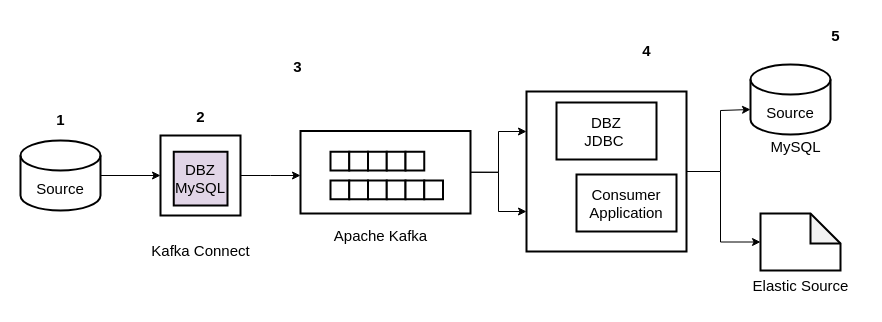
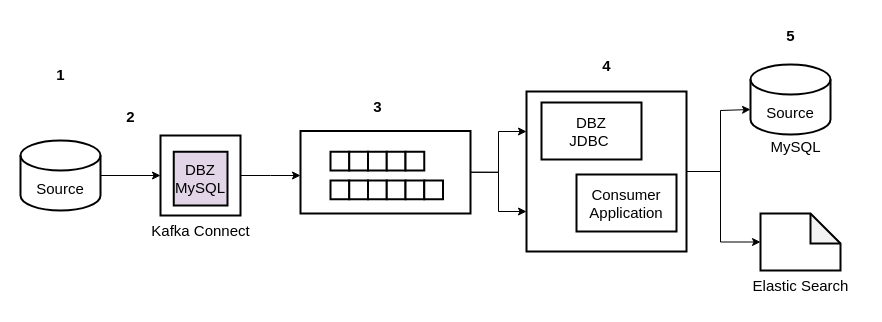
(836, 36) -> (791, 36)
(647, 51) -> (607, 66)
(297, 67) -> (377, 107)
(201, 116) -> (131, 116)
(61, 120) -> (61, 75)
(607, 131) -> (592, 131)
(381, 236) -> none
(201, 251) -> (201, 231)
(801, 286) -> (801, 286)
